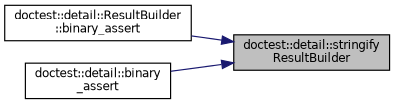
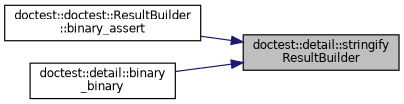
(98, 23) -> (103, 23)
(98, 81) -> (103, 81)
